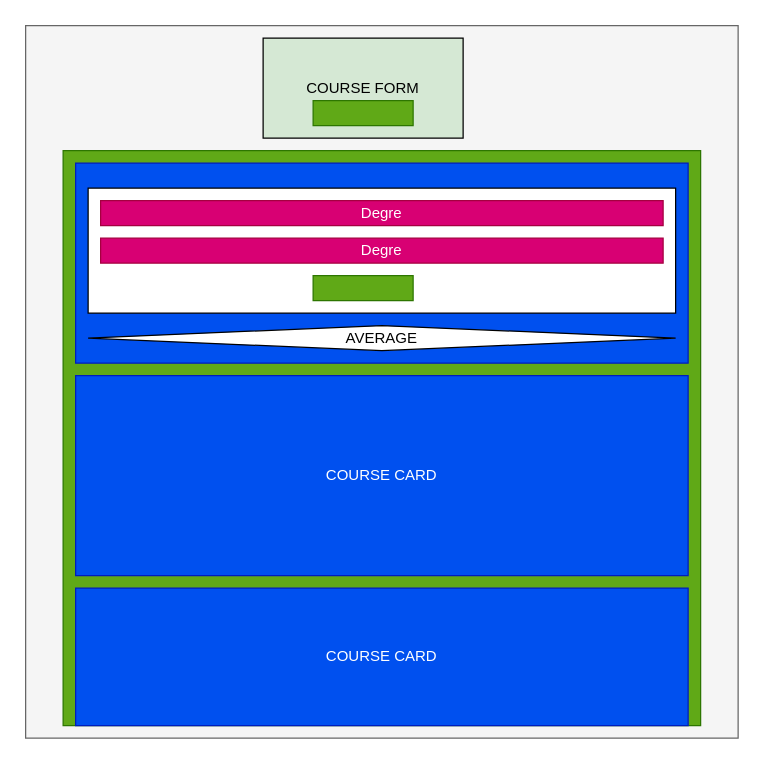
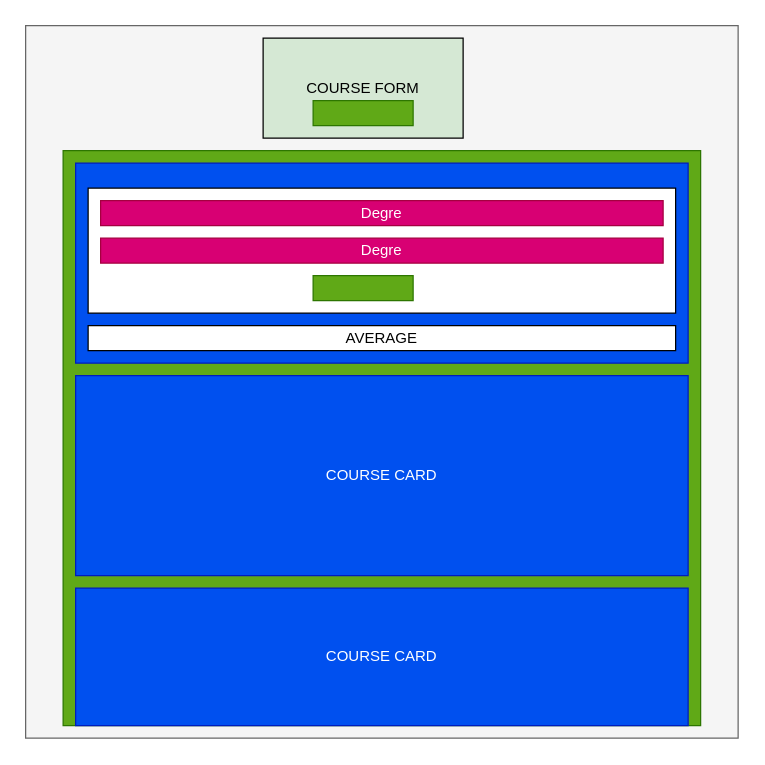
(382, 338) -> (382, 338)
